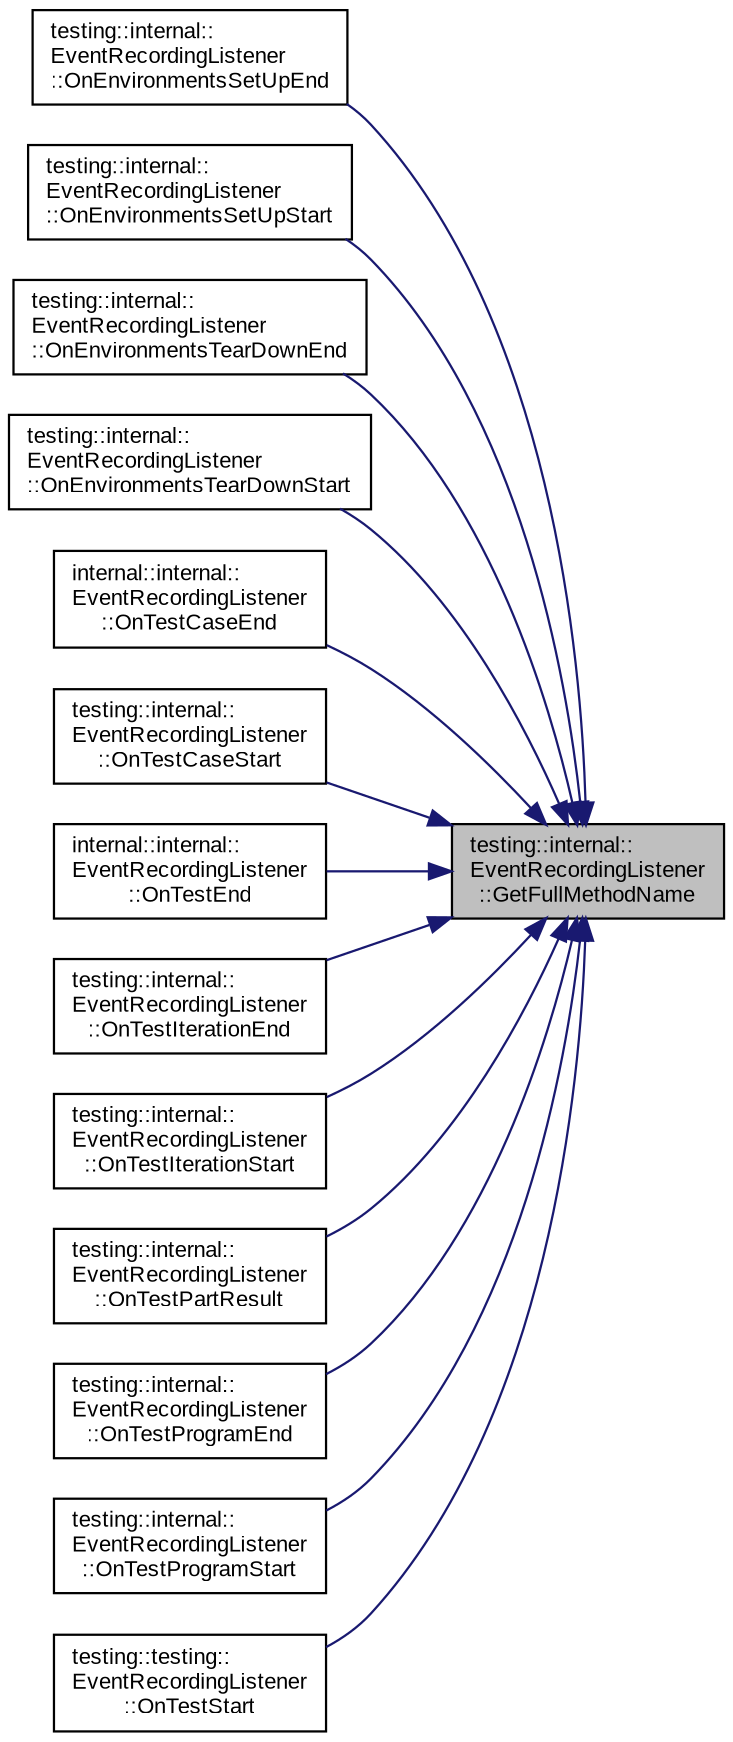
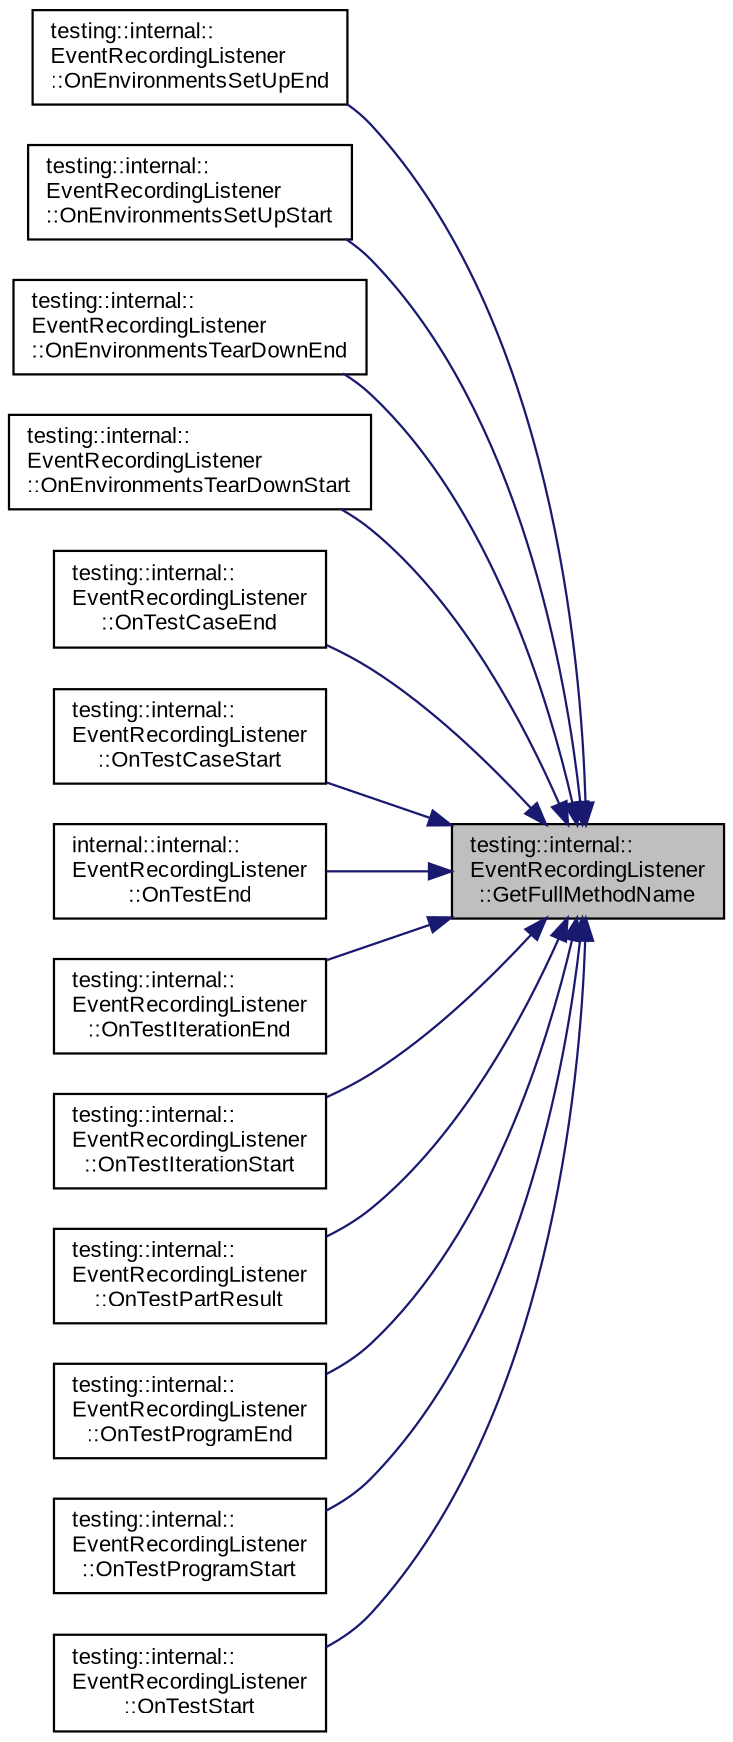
(190, 599) -> (190, 599)
(190, 1683) -> (190, 1683)
